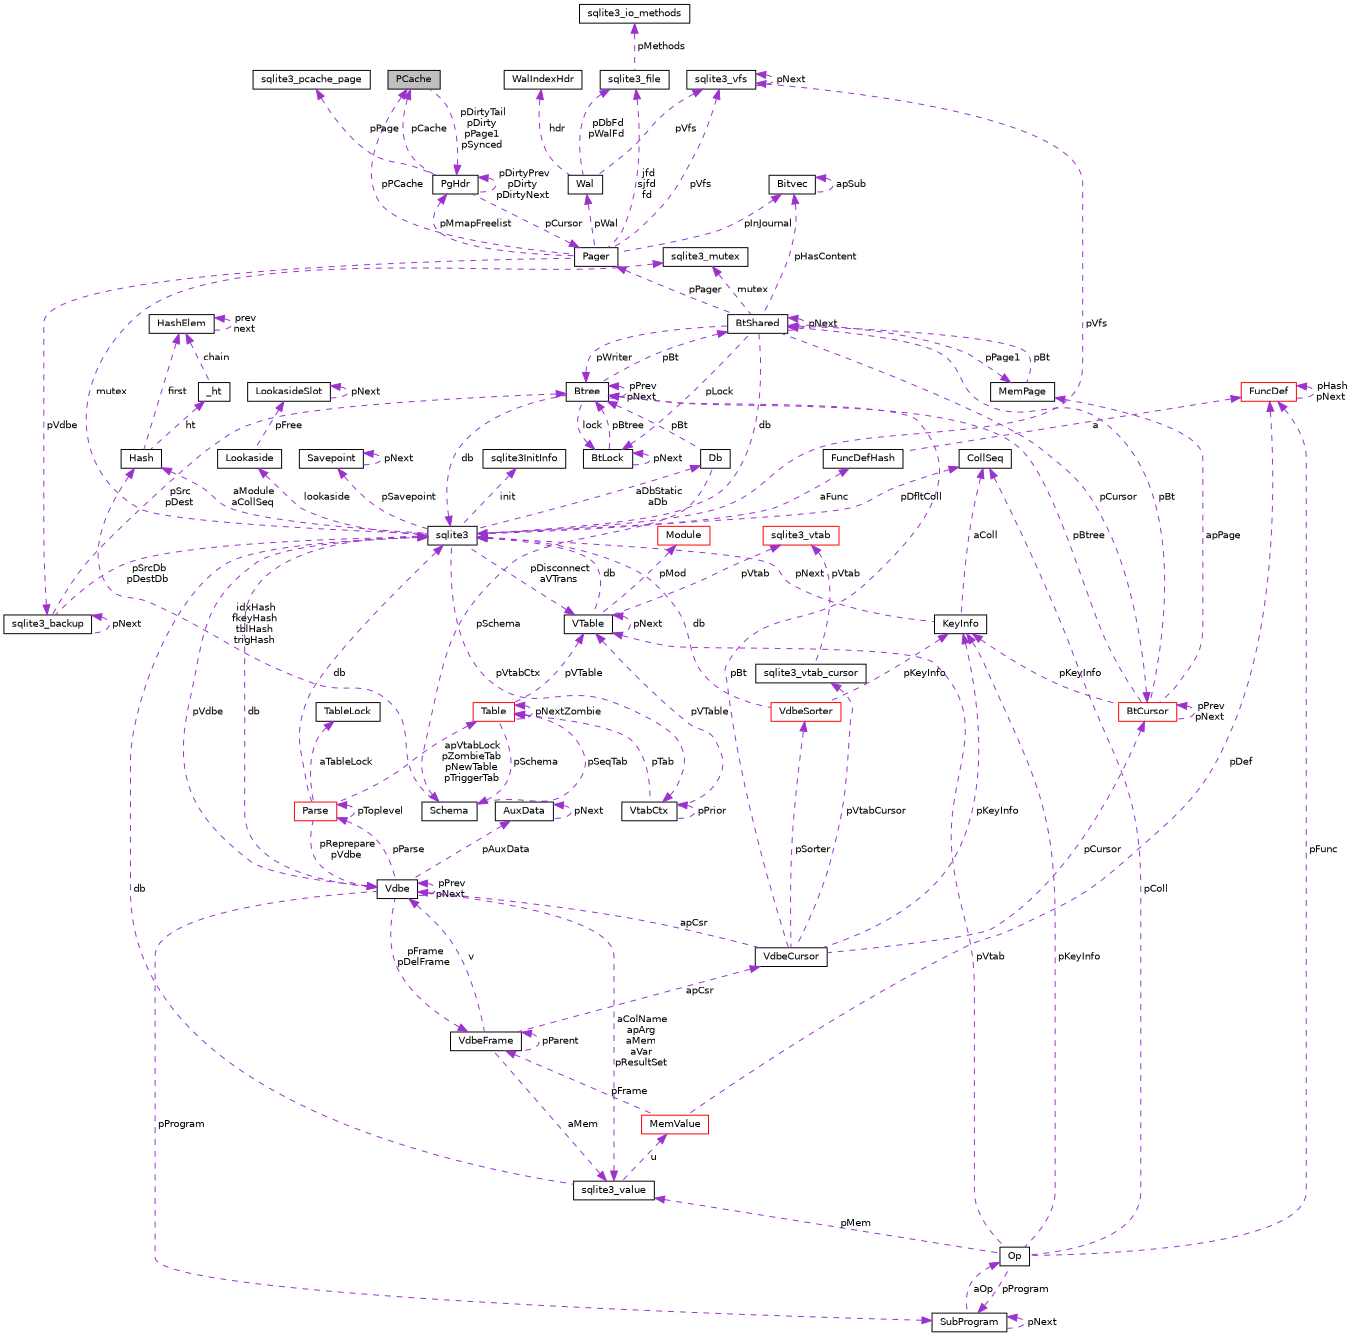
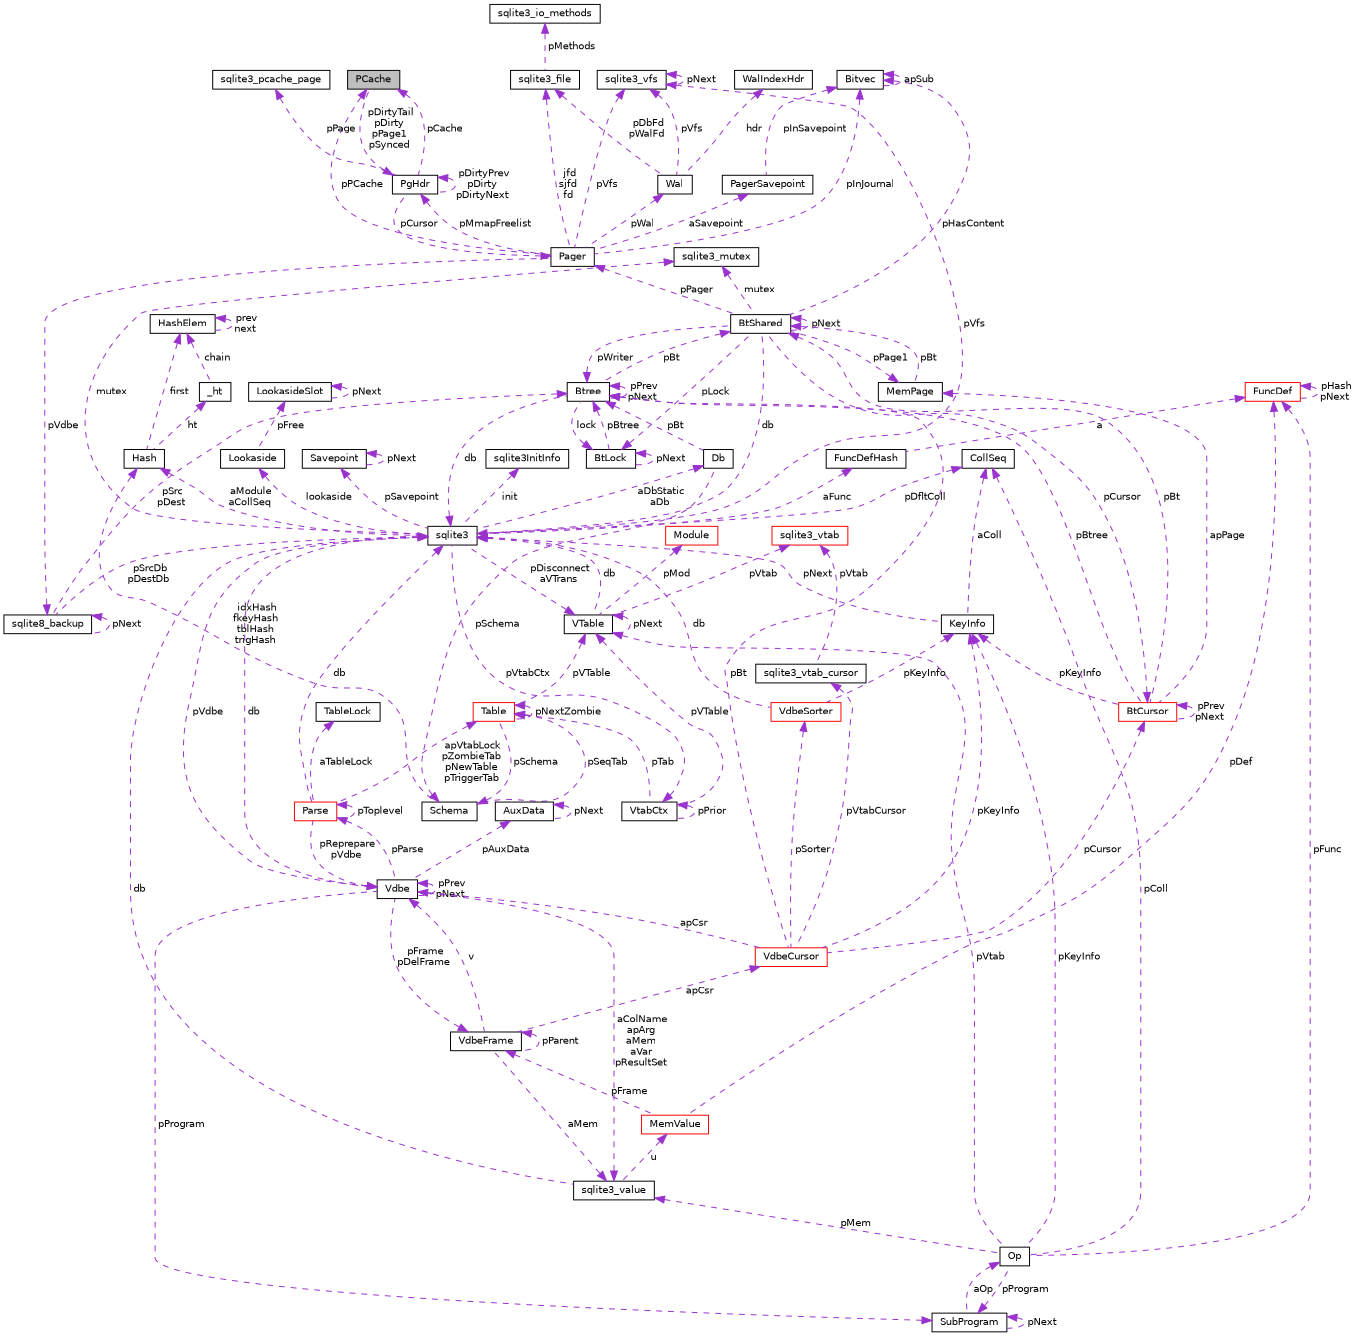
none -> (768, 185)
(48, 624) -> (48, 624)
(791, 957) -> (791, 957)
